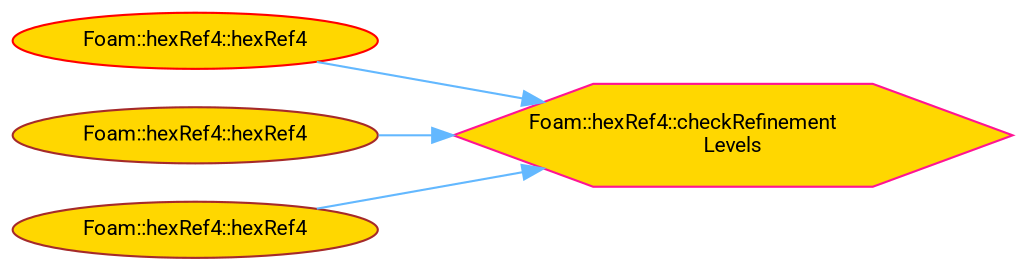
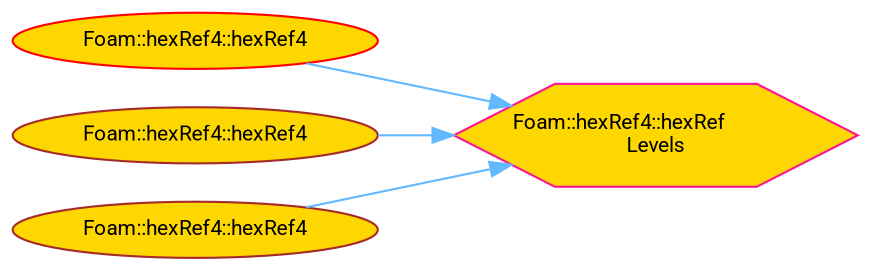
(733, 135) -> (656, 135)
